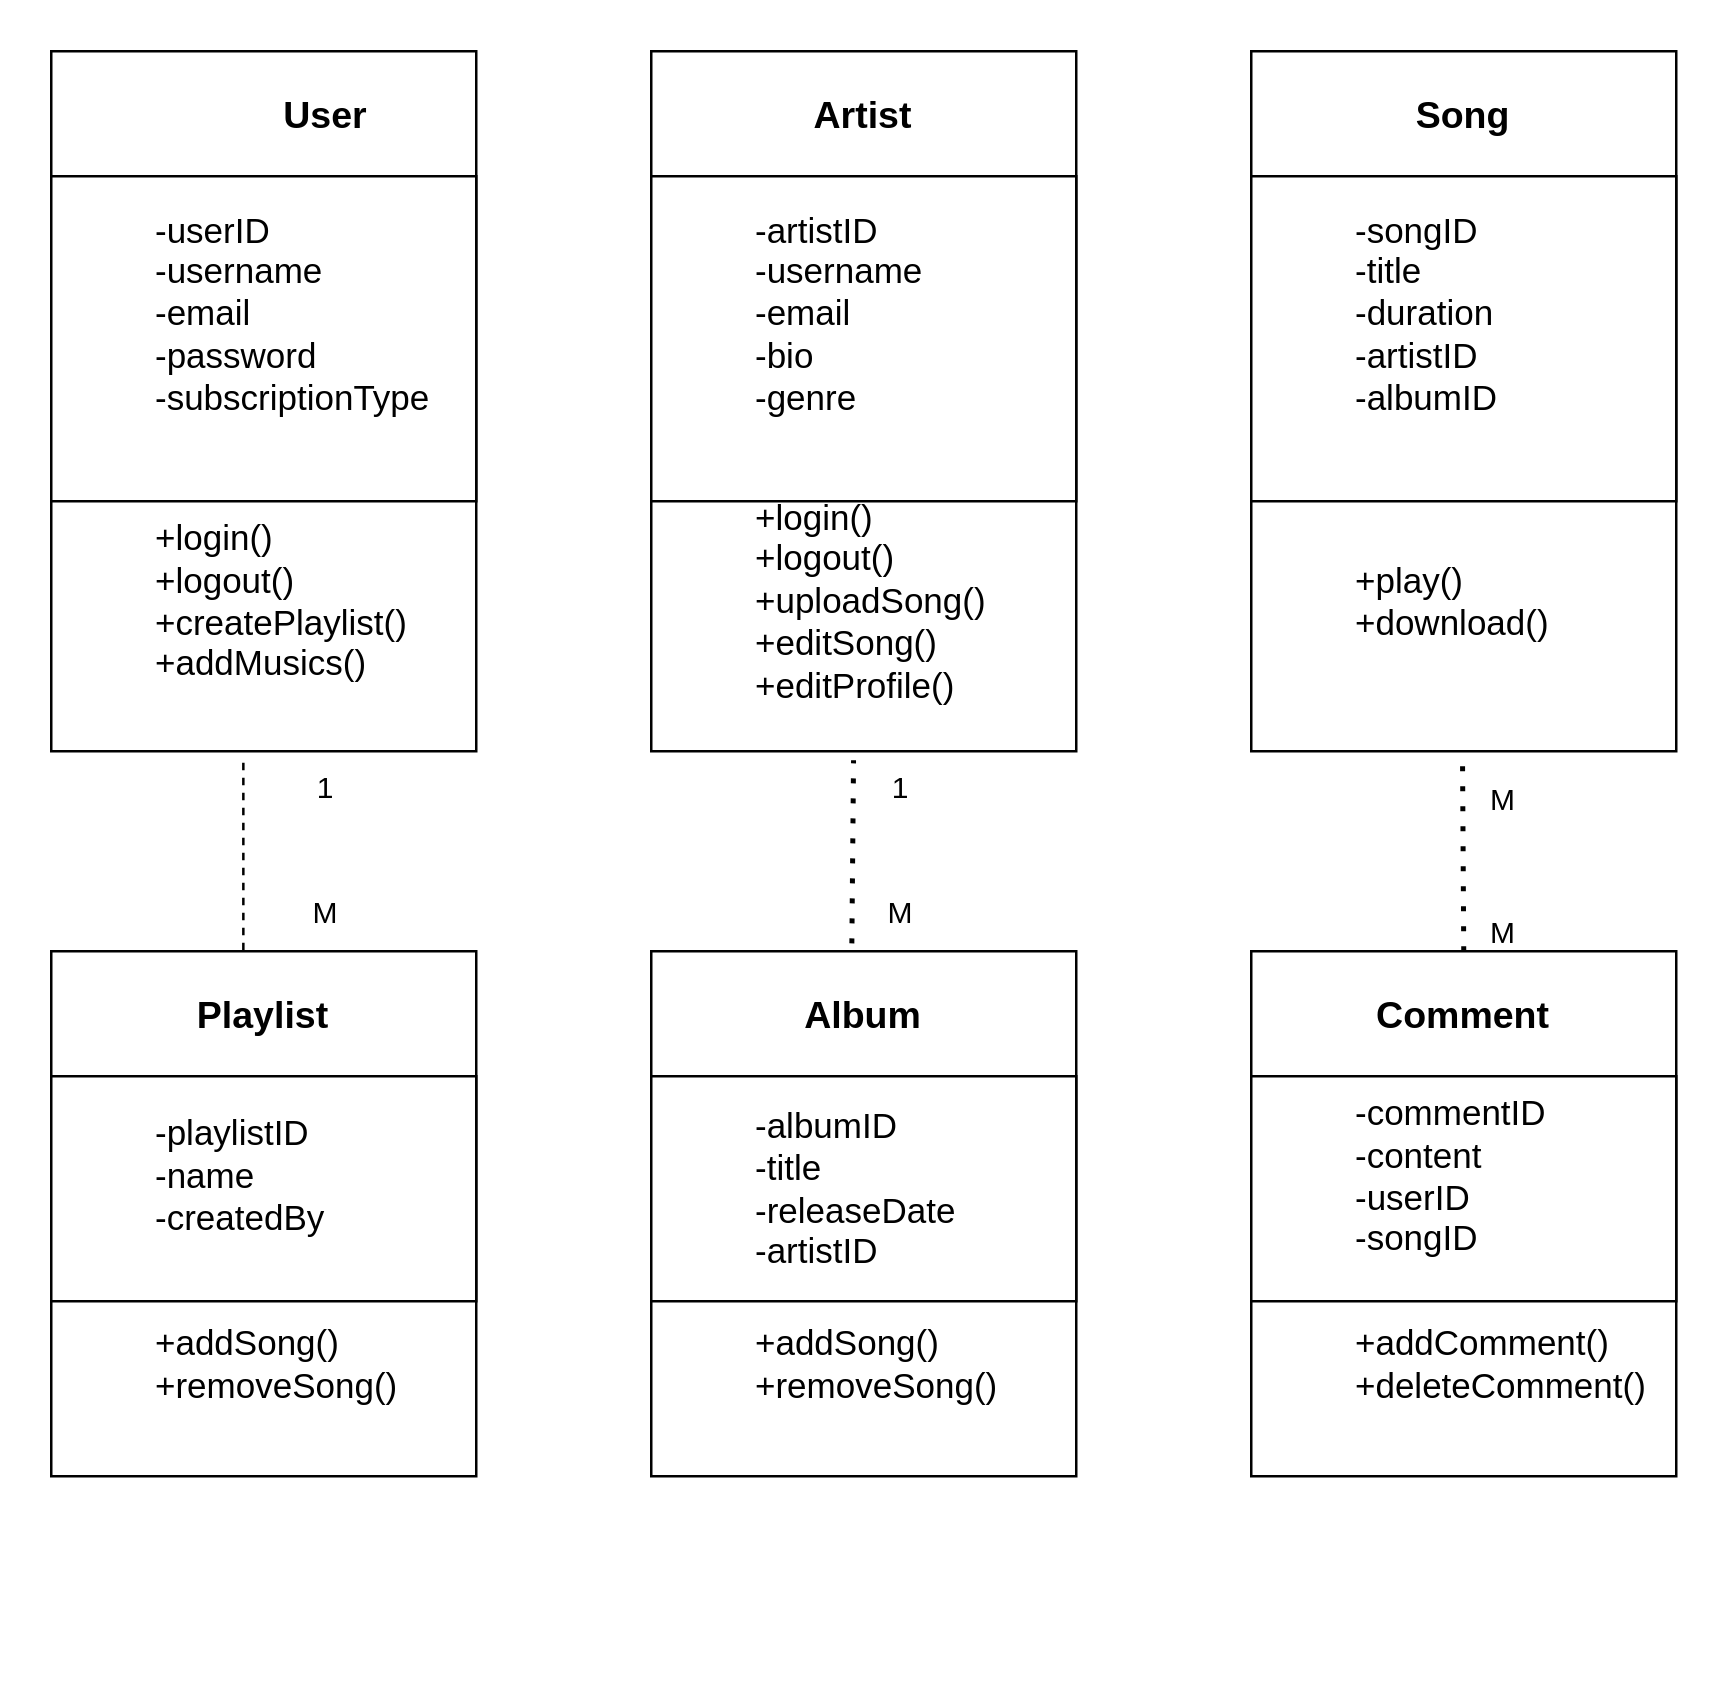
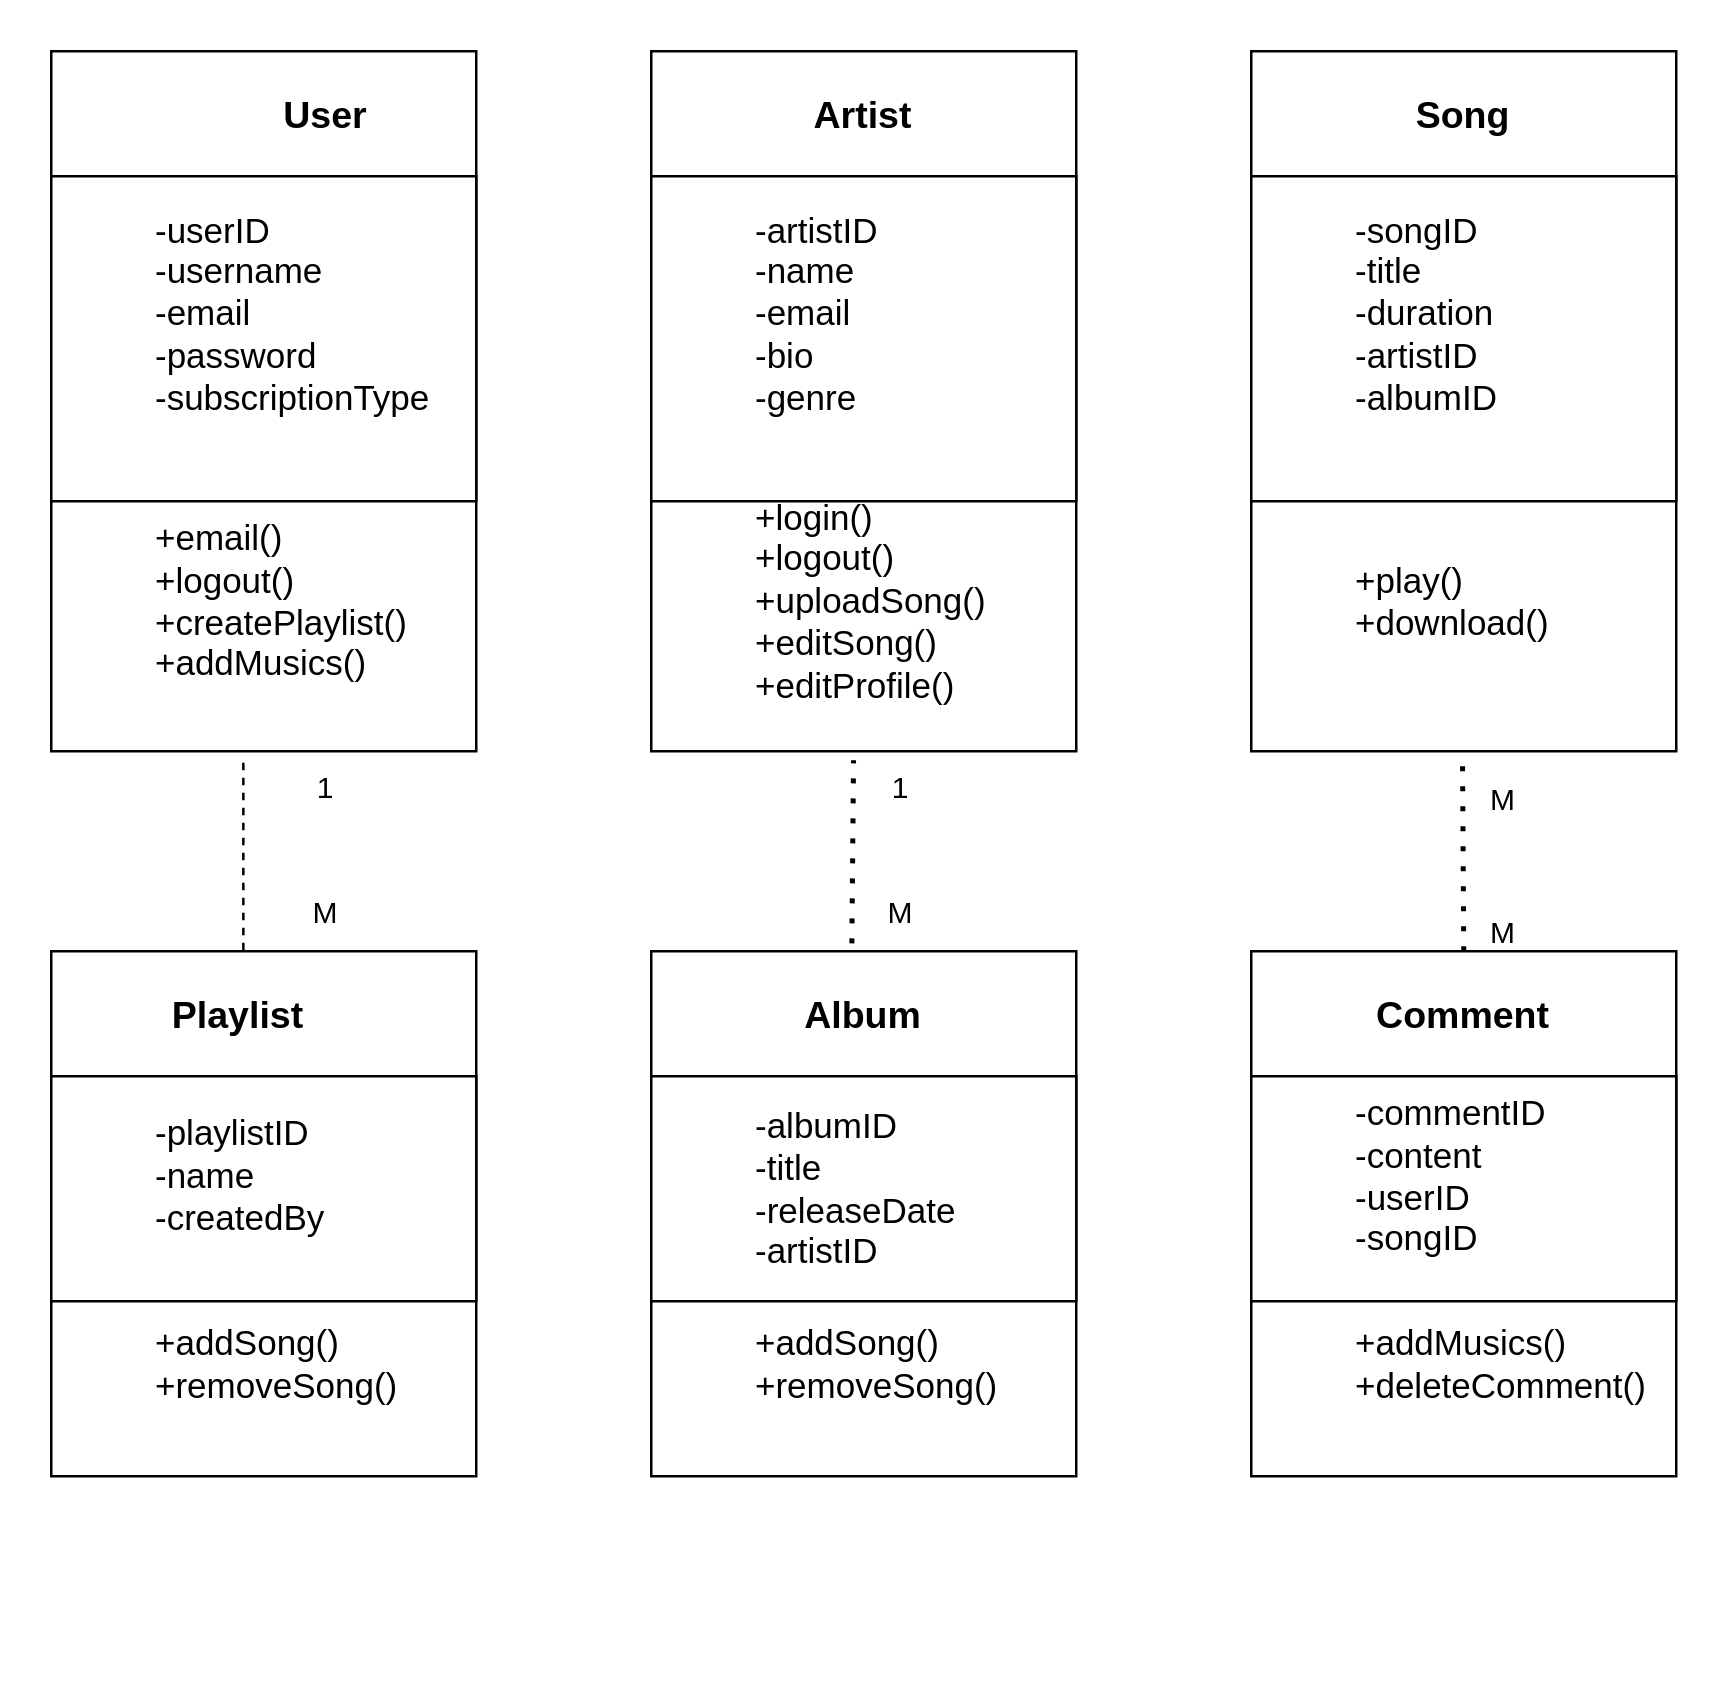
(832, 314) -> (828, 314)
(279, 601) -> (279, 601)
(264, 1014) -> (239, 1014)
(1479, 1364) -> (1479, 1364)
